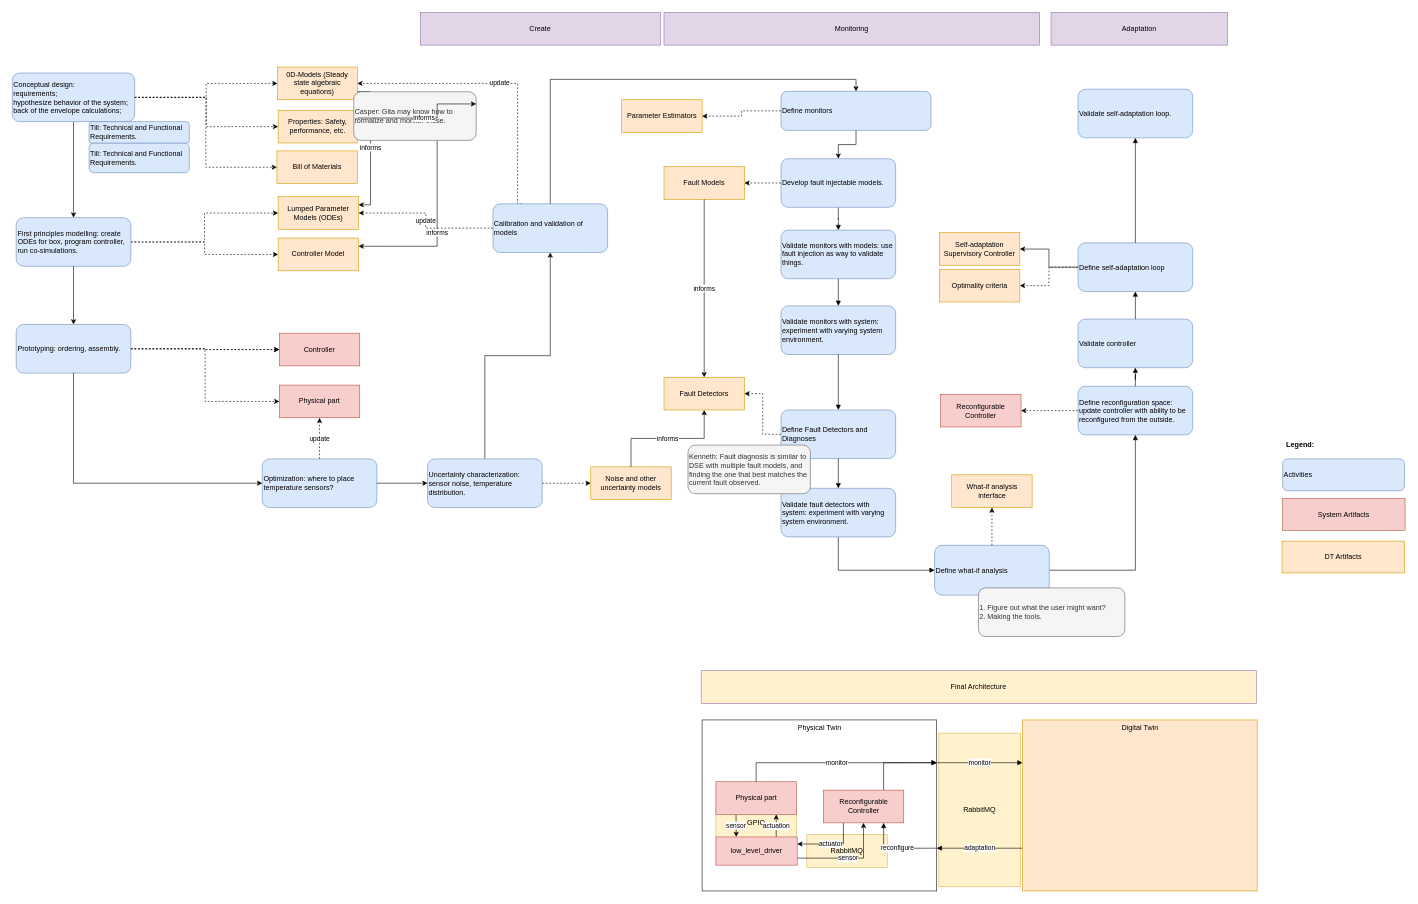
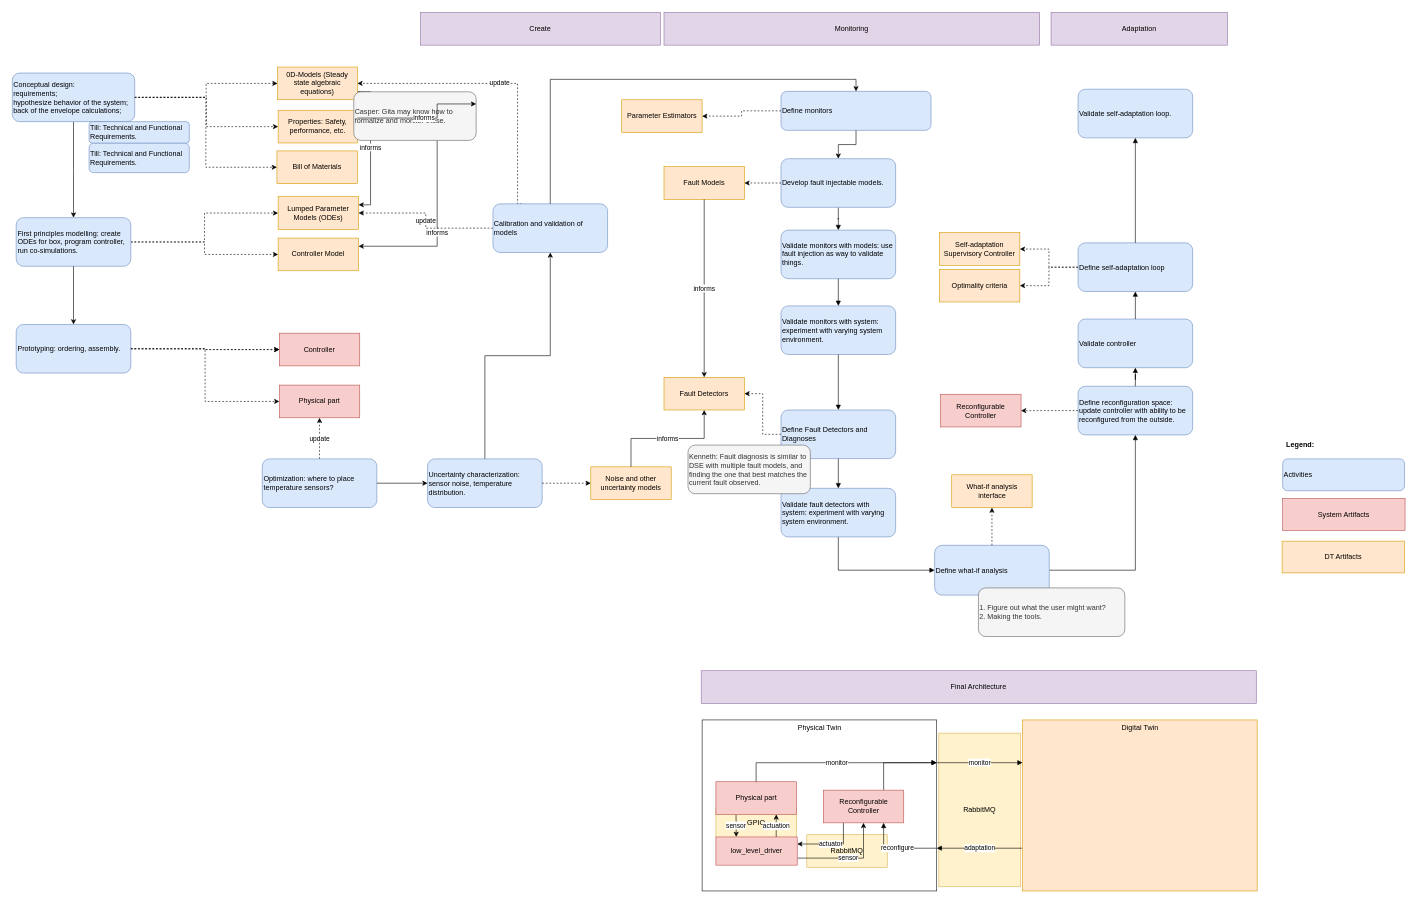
(1045, 249) -> (1045, 249)
(74, 428) -> none
(979, 687) -> (979, 687)
